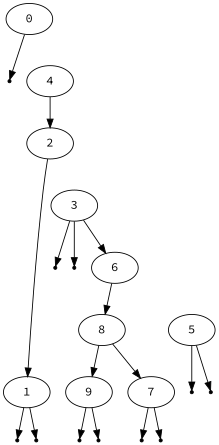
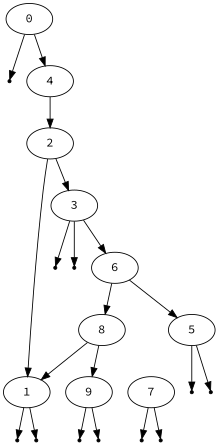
none -> (38, 46)
none -> (61, 170)
none -> (150, 296)
(124, 358) -> (68, 358)
